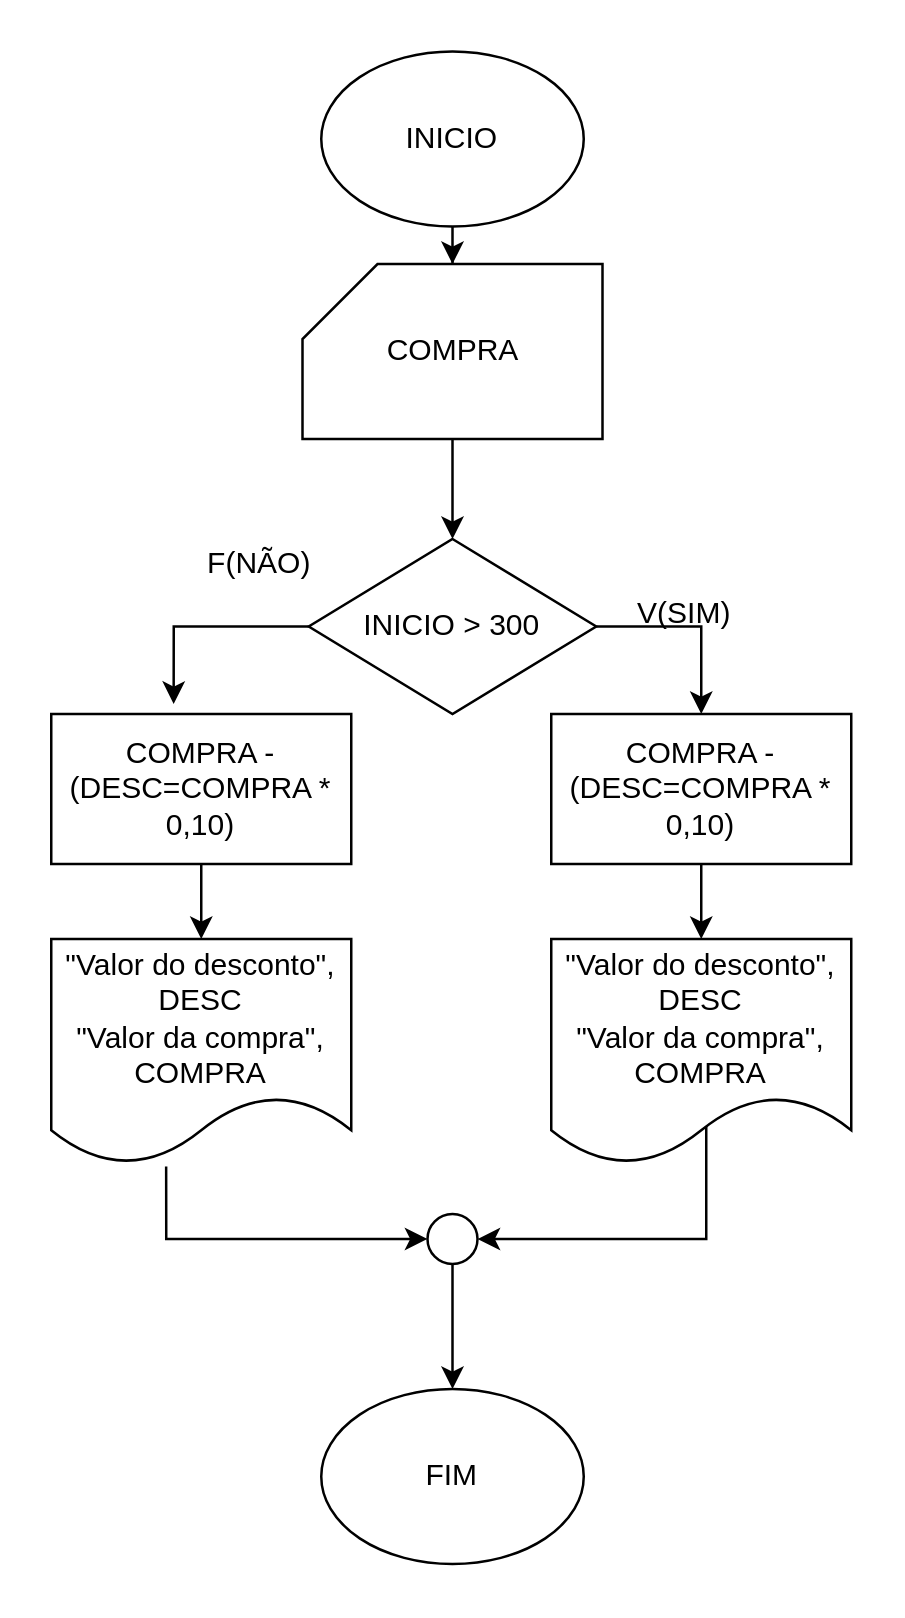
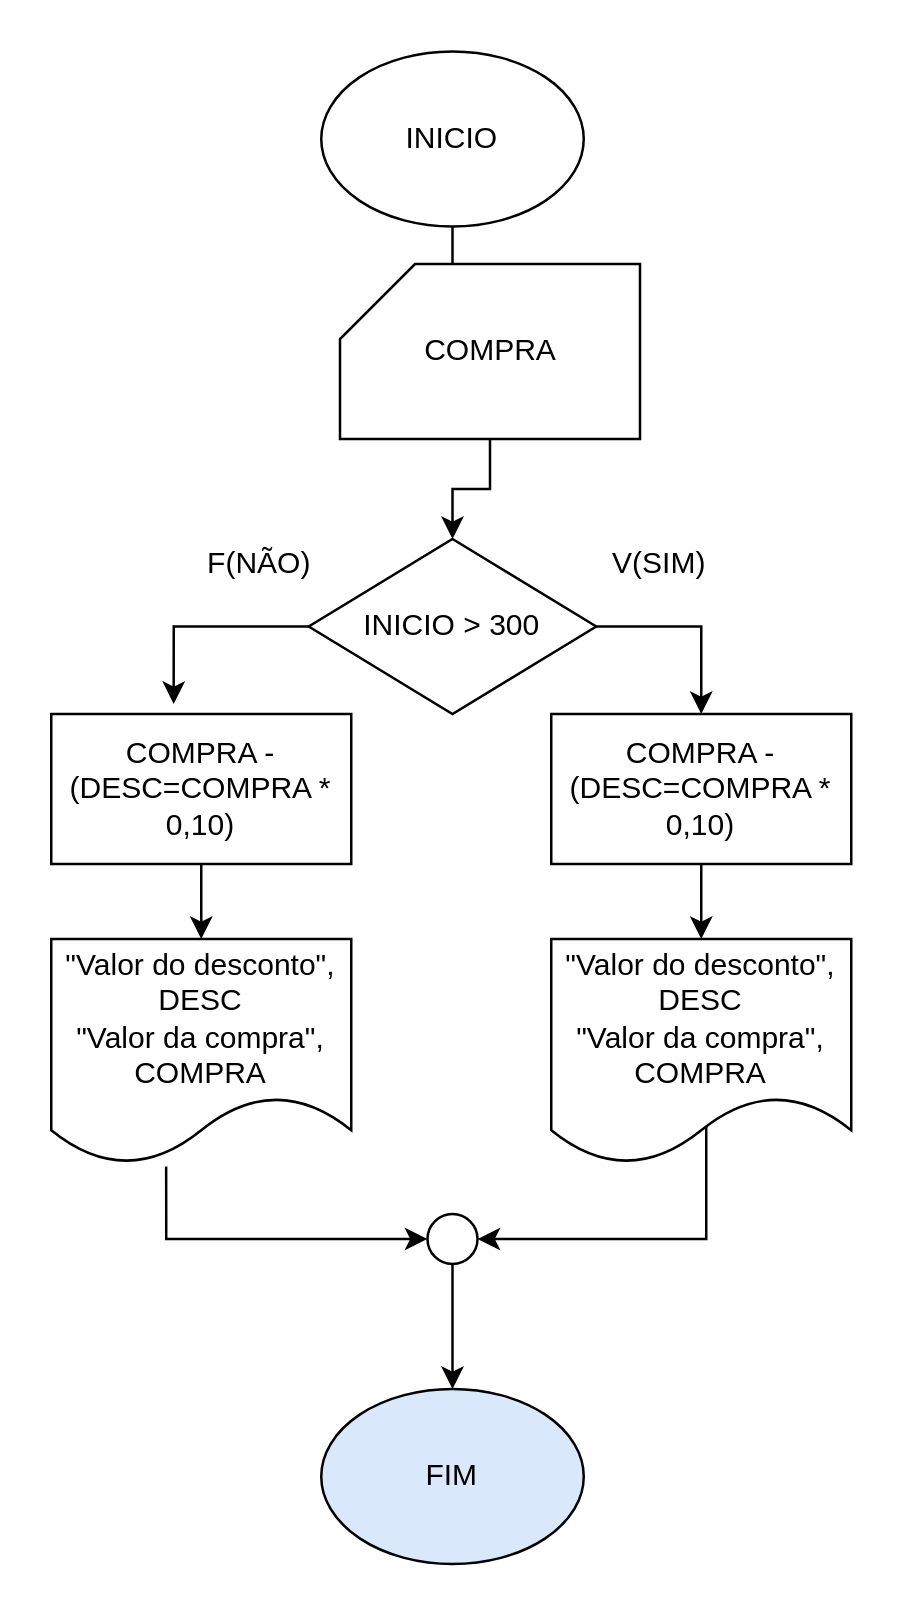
(453, 351) -> (490, 351)
(684, 614) -> (659, 564)
(453, 1476) -> (453, 1476)
